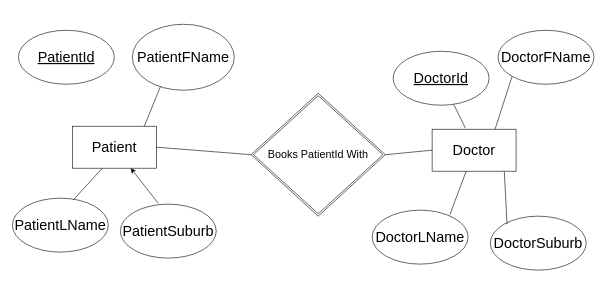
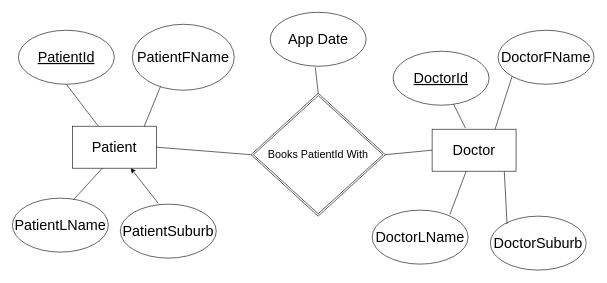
none -> (318, 39)
none -> (317, 80)
none -> (82, 105)
